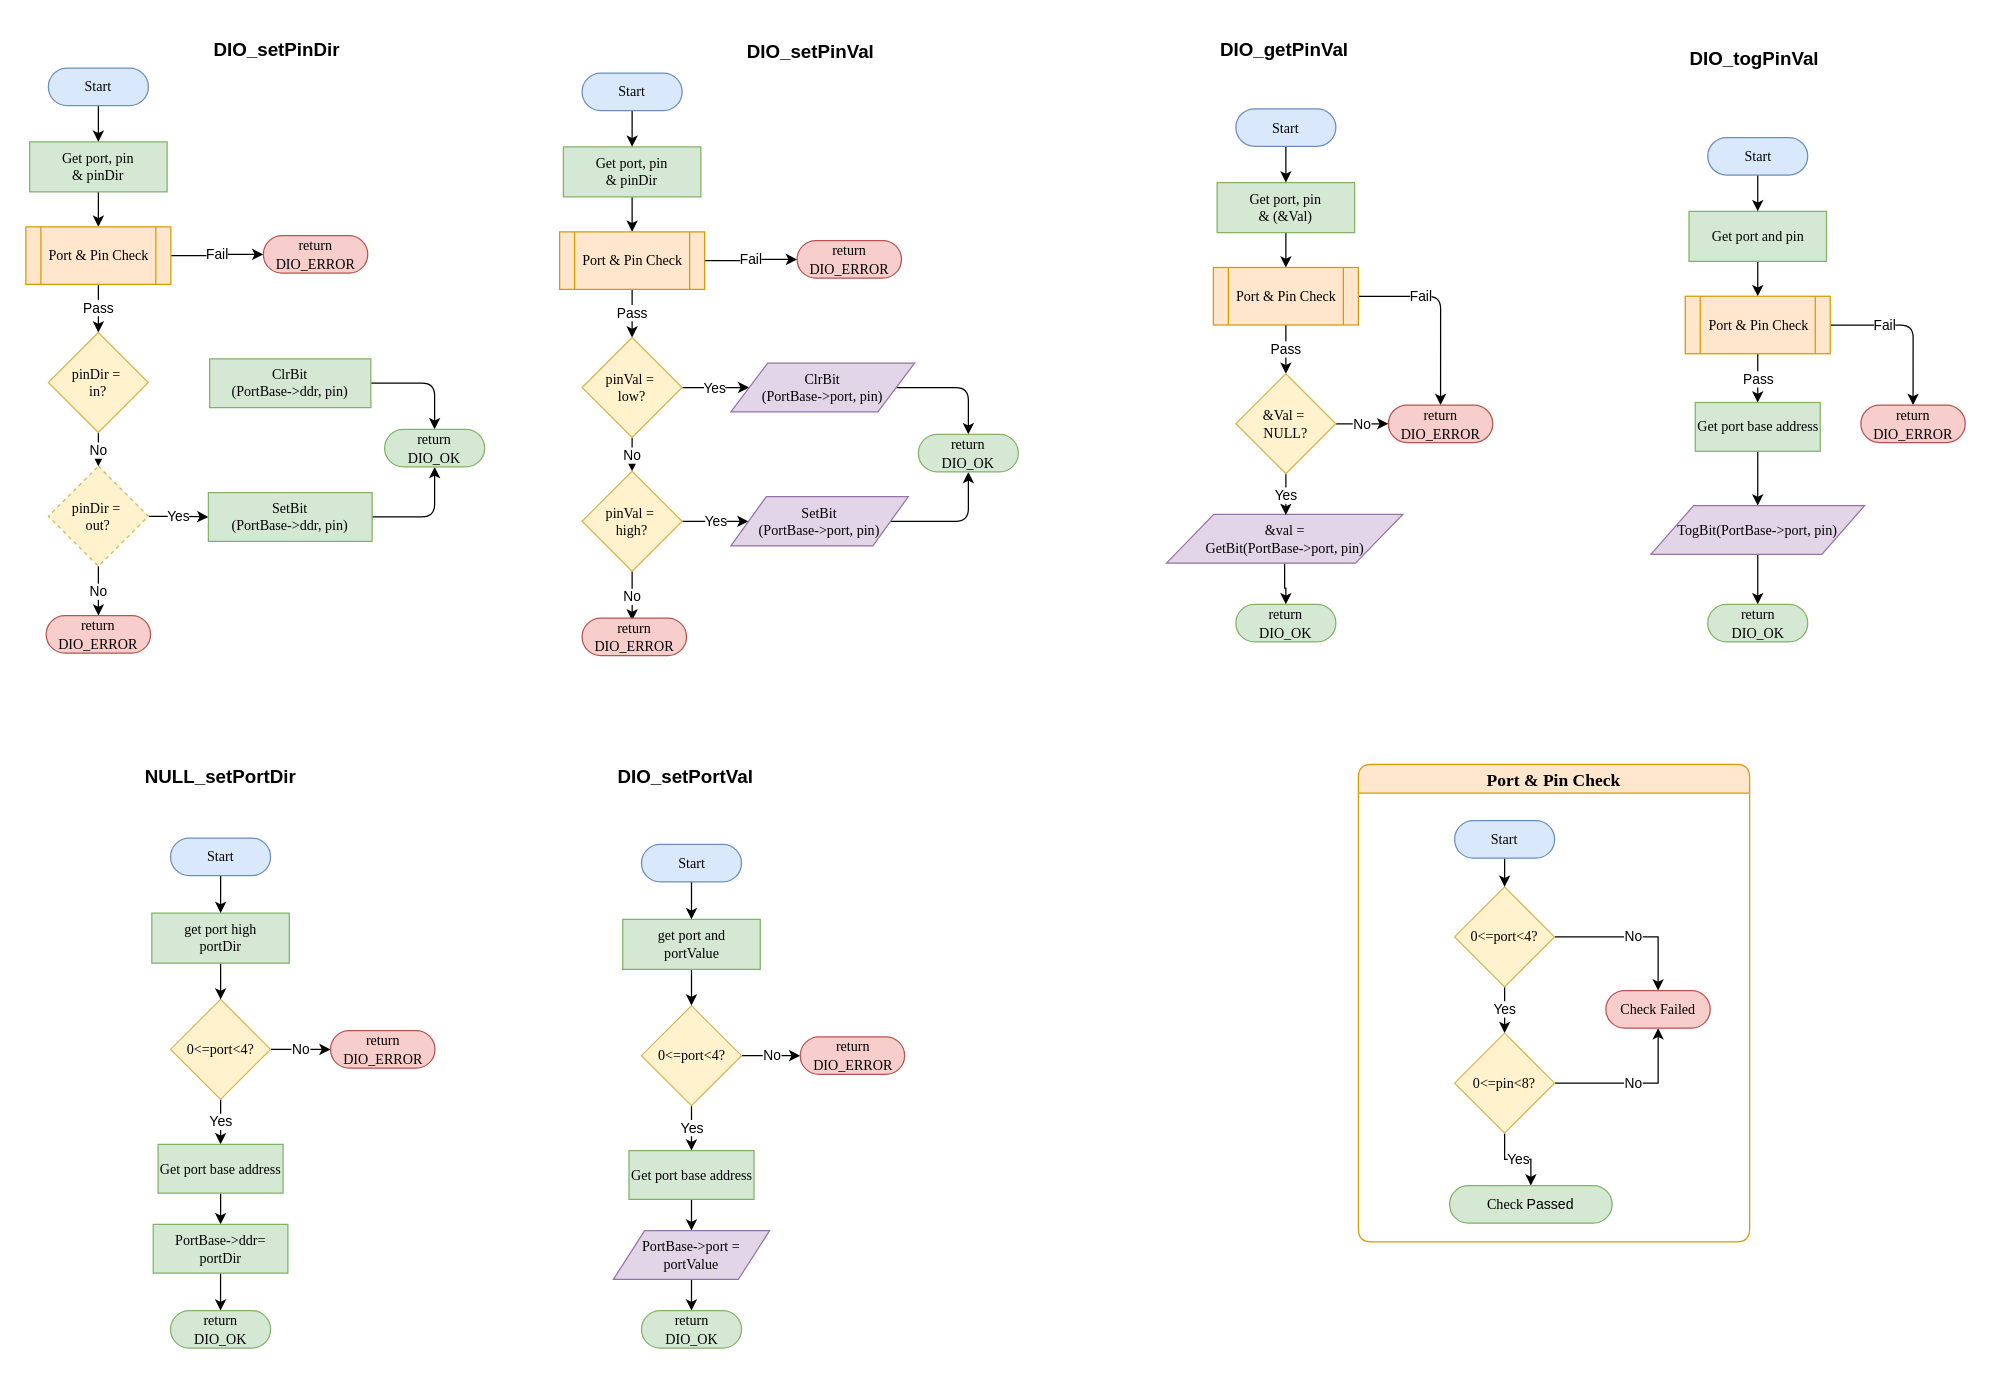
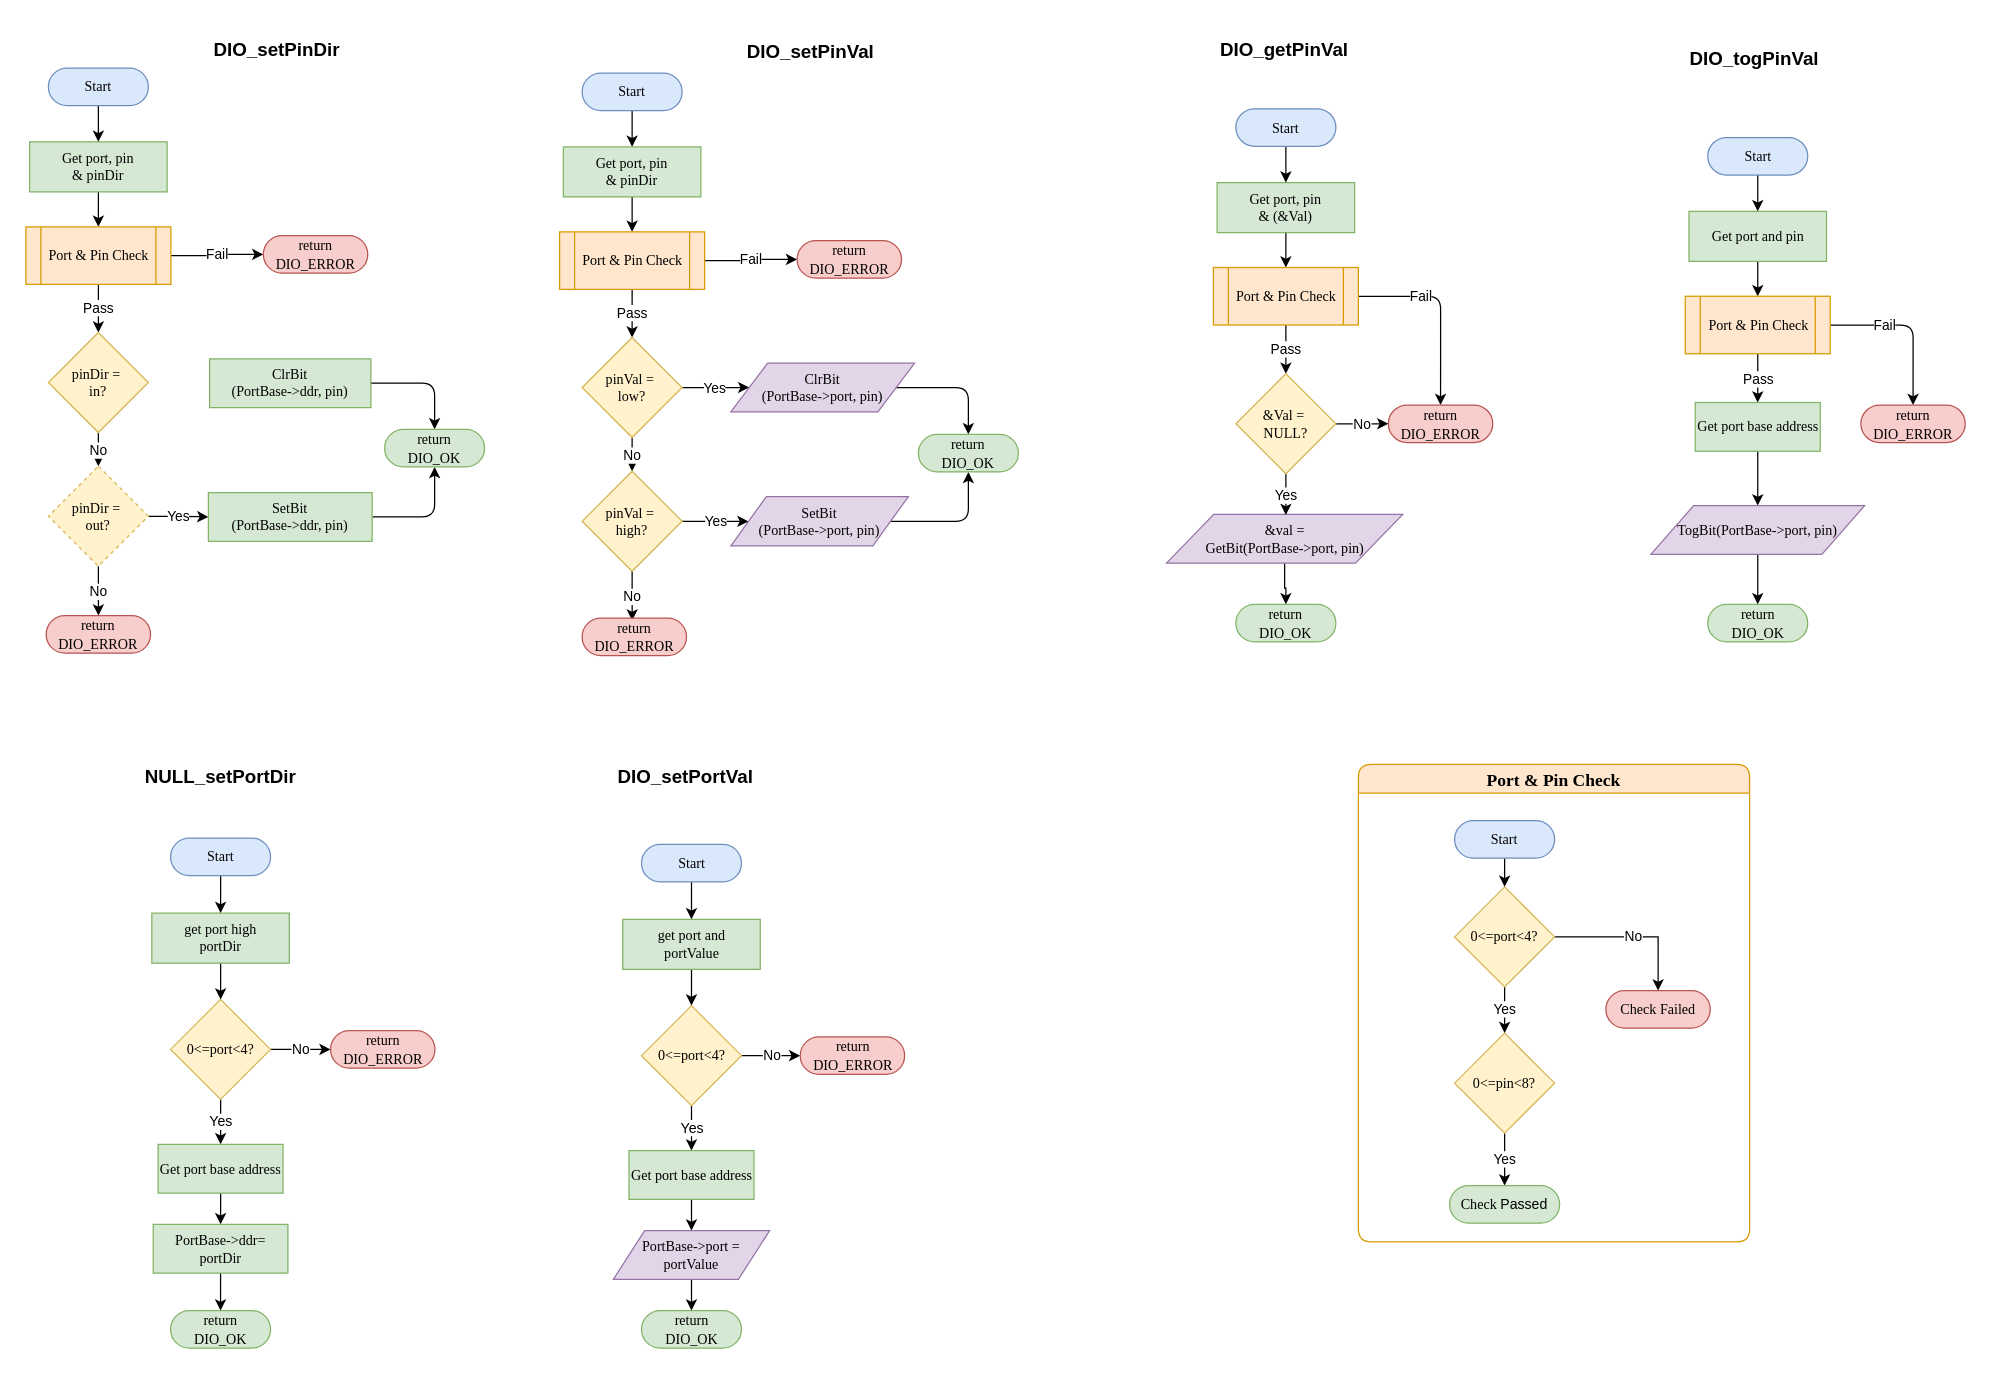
(1630, 1083) -> none
(1531, 1204) -> (1504, 1204)
